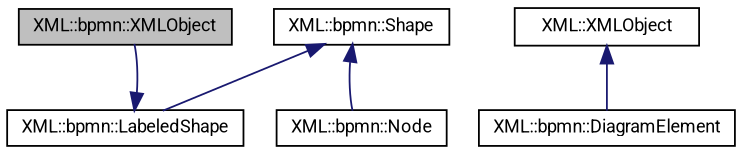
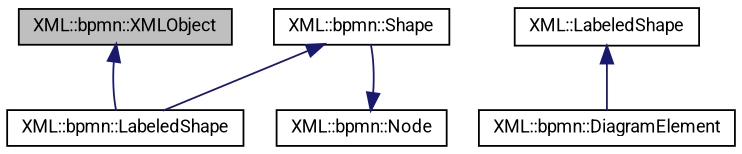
(607, 27) -> (607, 27)
(137, 68) -> (113, 87)
(350, 87) -> (374, 68)
